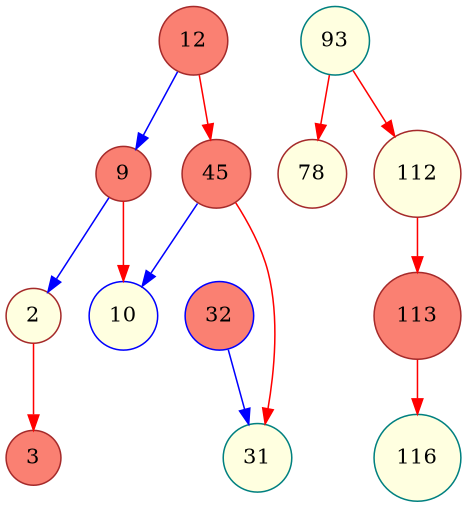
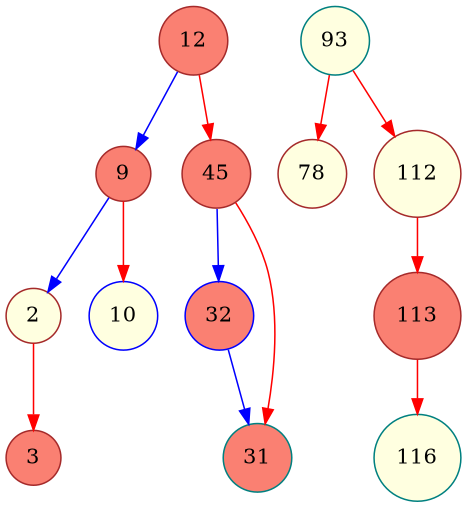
(174, 238) -> (218, 237)
(257, 458) -> (257, 458)
